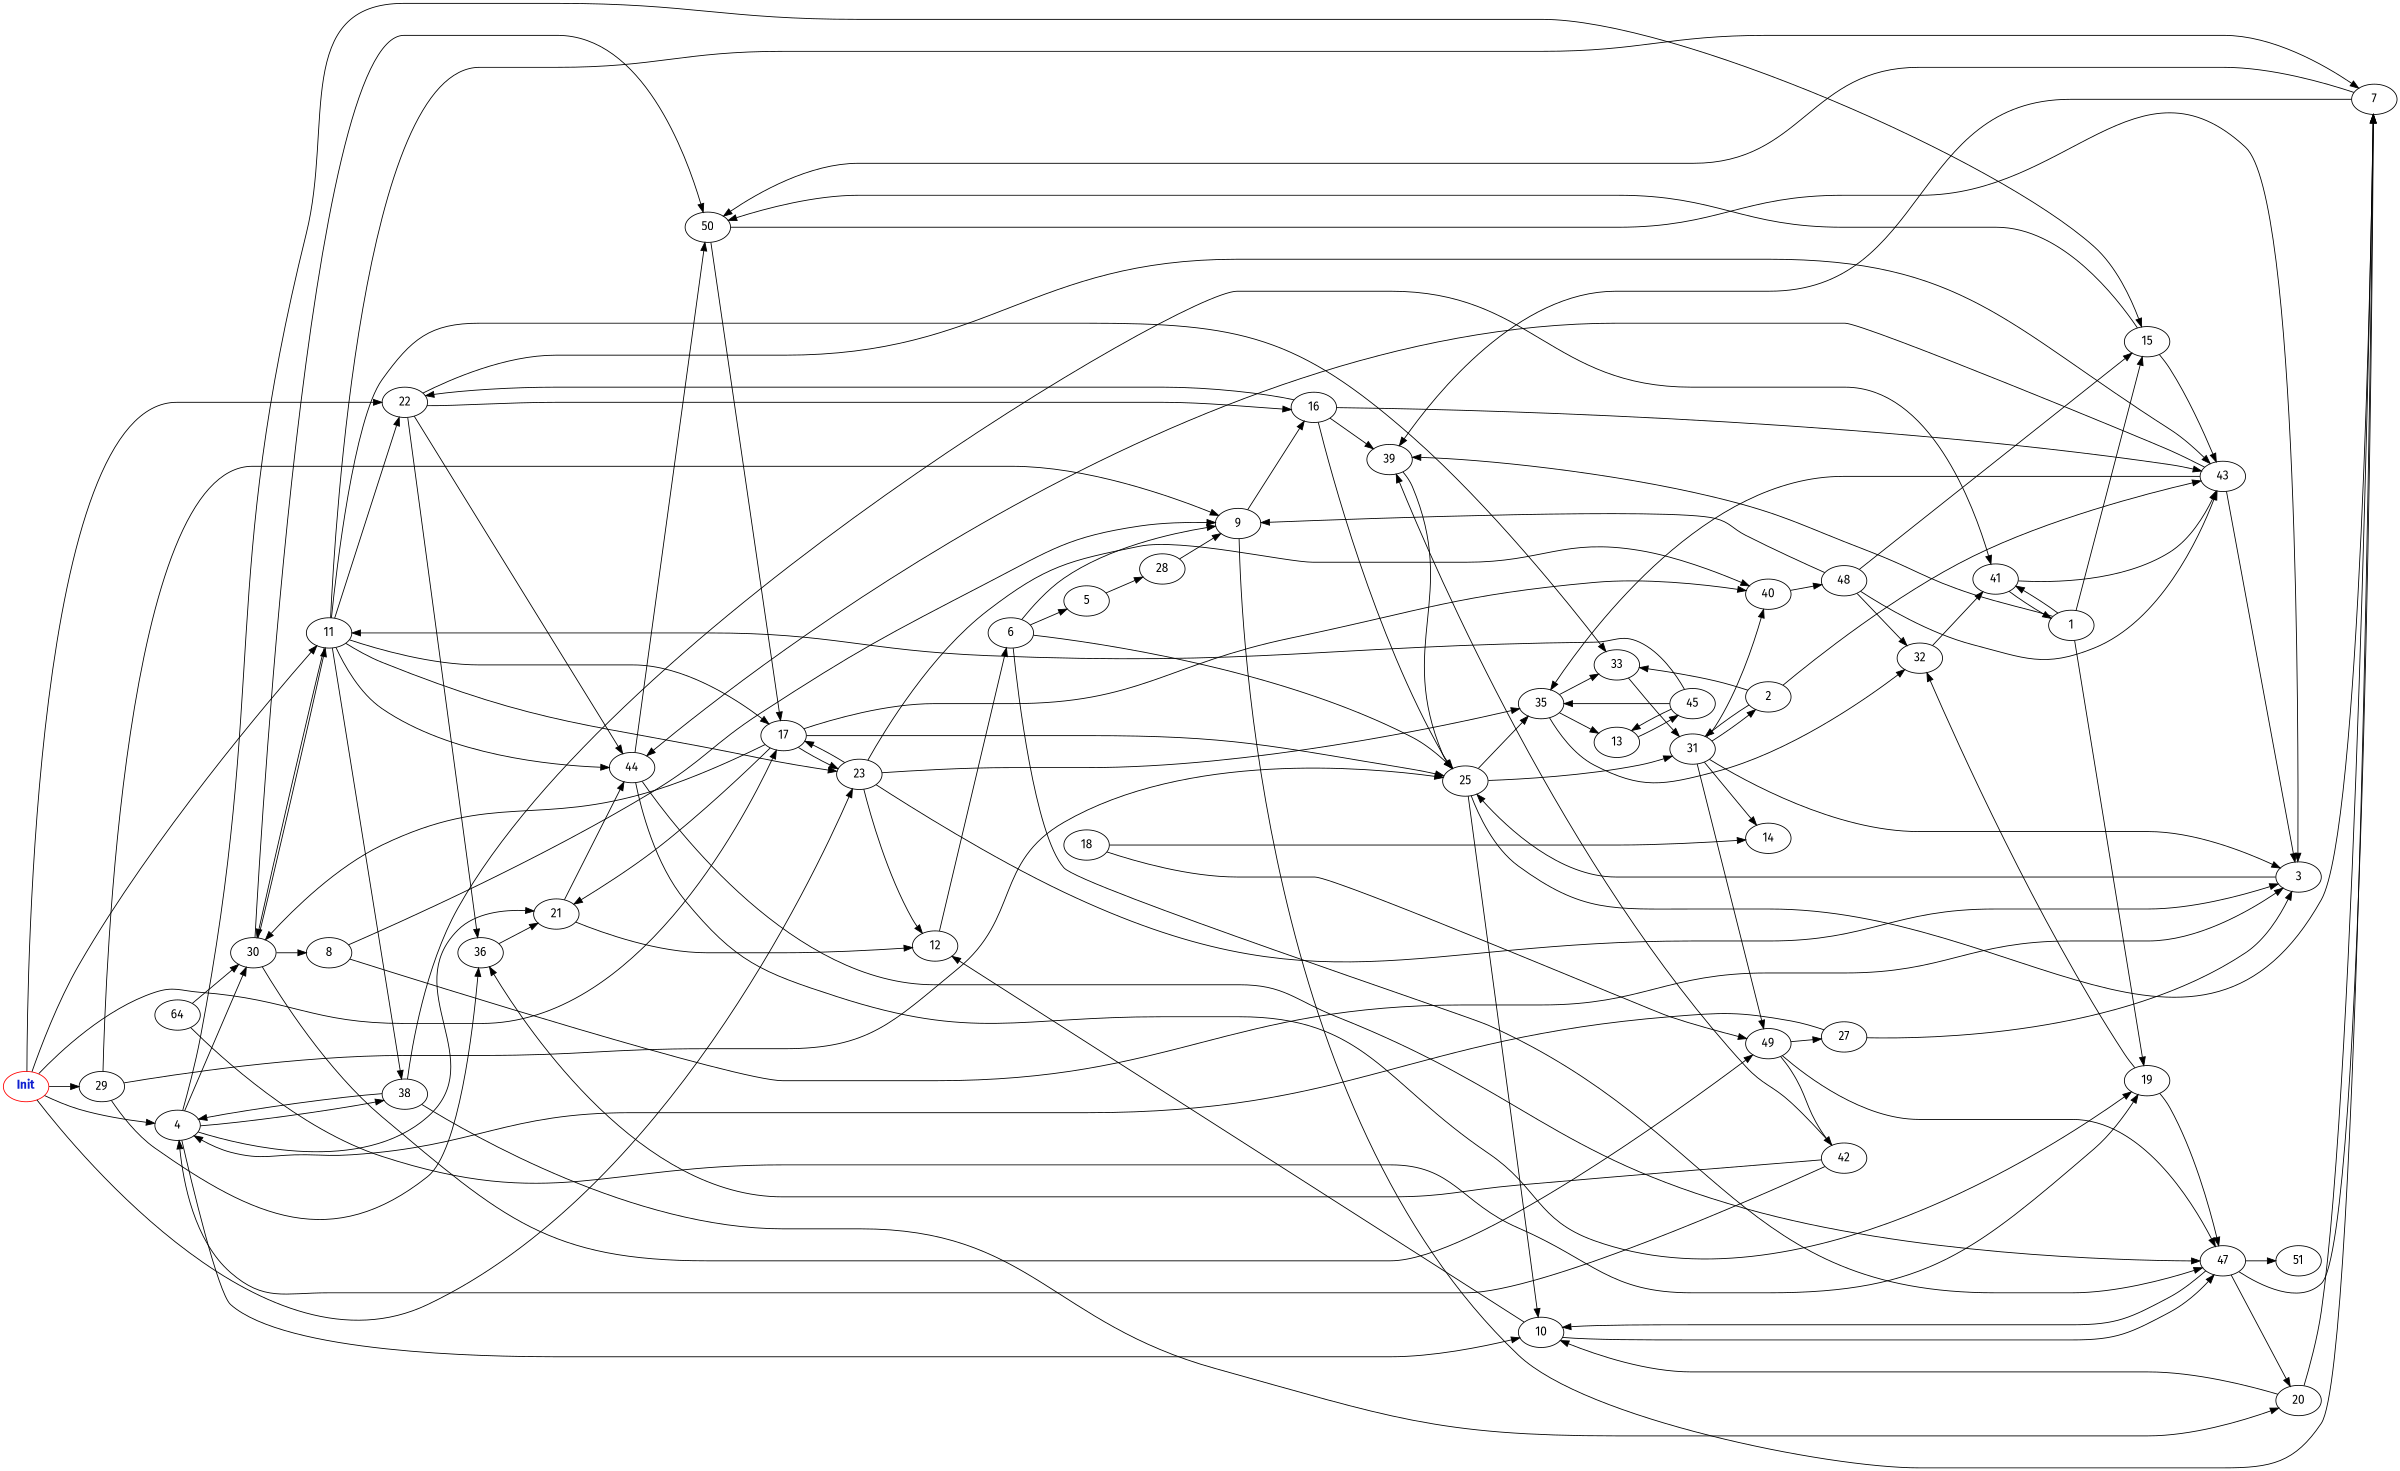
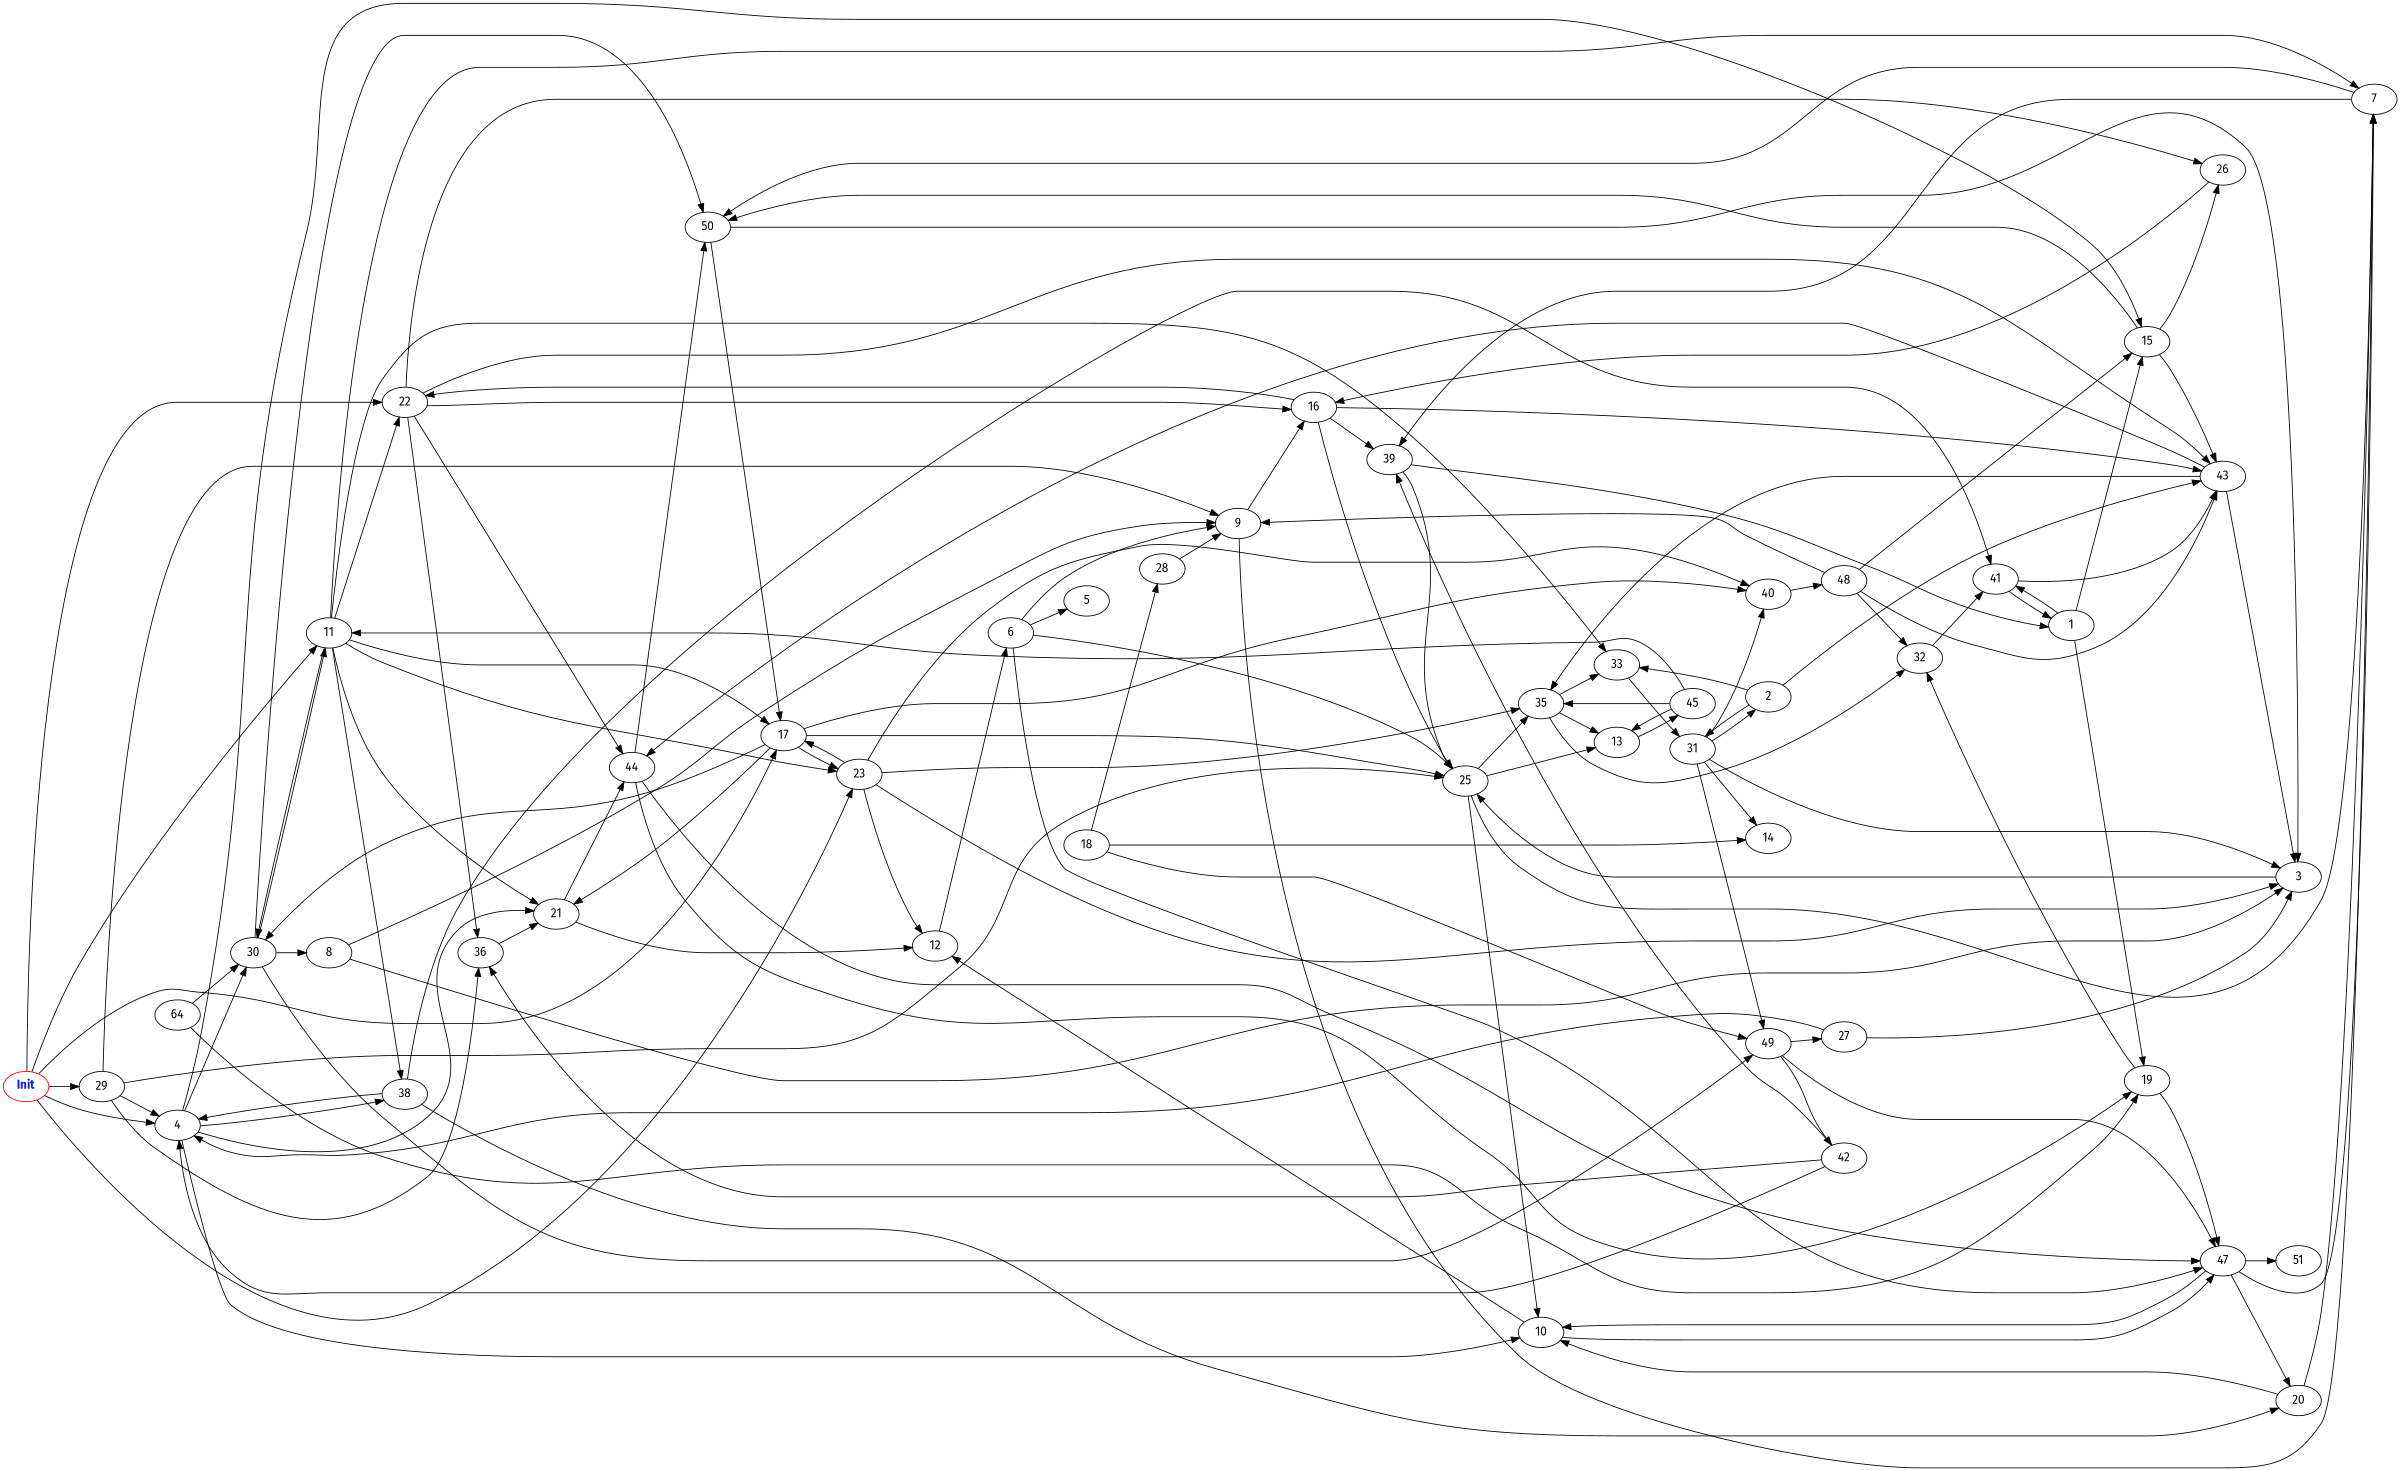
none -> (2223, 170)
(1761, 510) -> (1733, 517)
(1121, 587) -> (1123, 711)
(443, 739) -> (402, 797)
(1577, 774) -> (1542, 761)
none -> (136, 1104)
